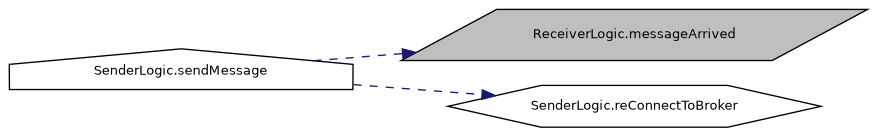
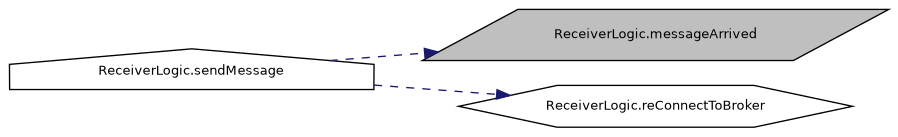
(181, 71) -> (192, 71)
(634, 106) -> (656, 106)
